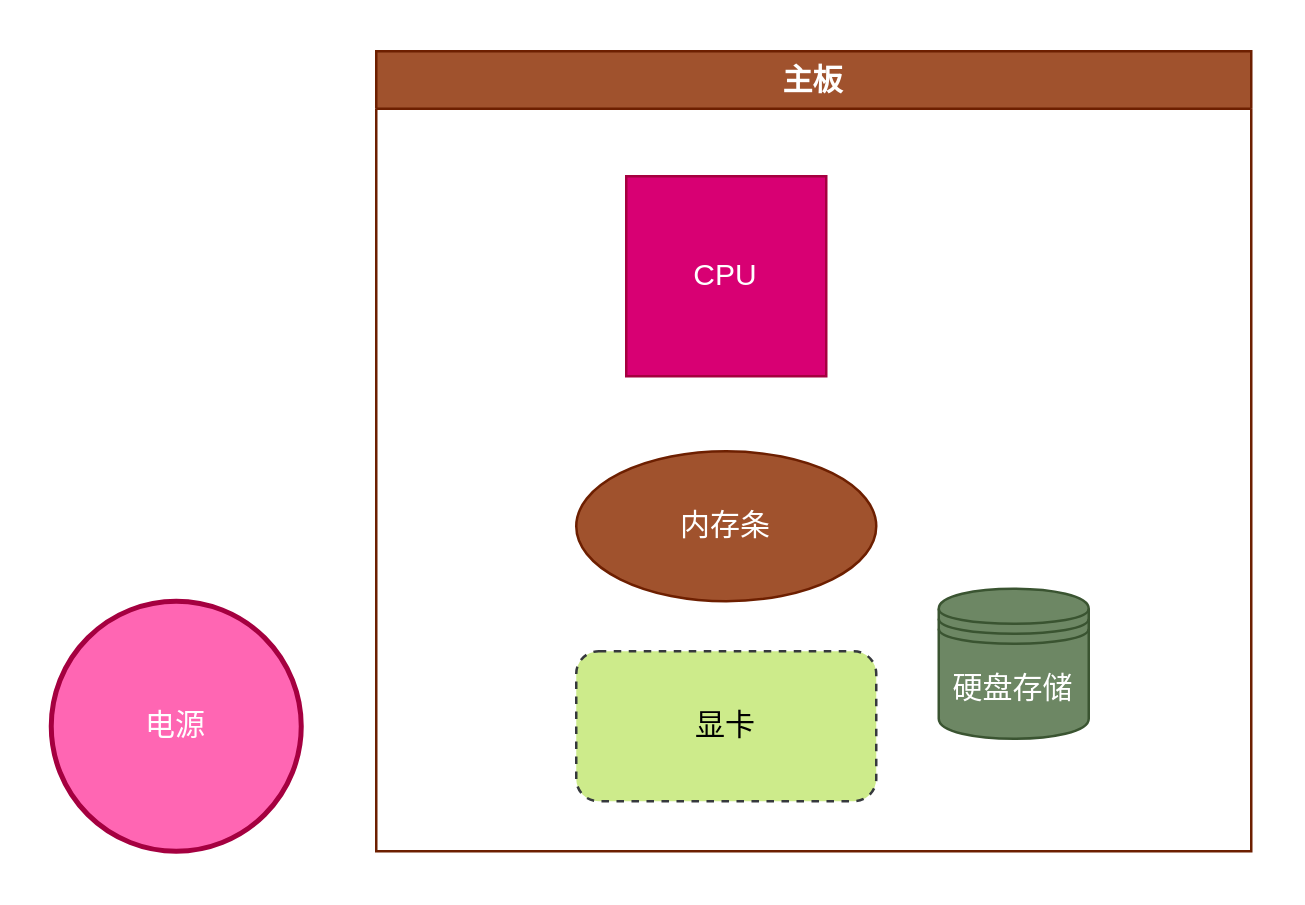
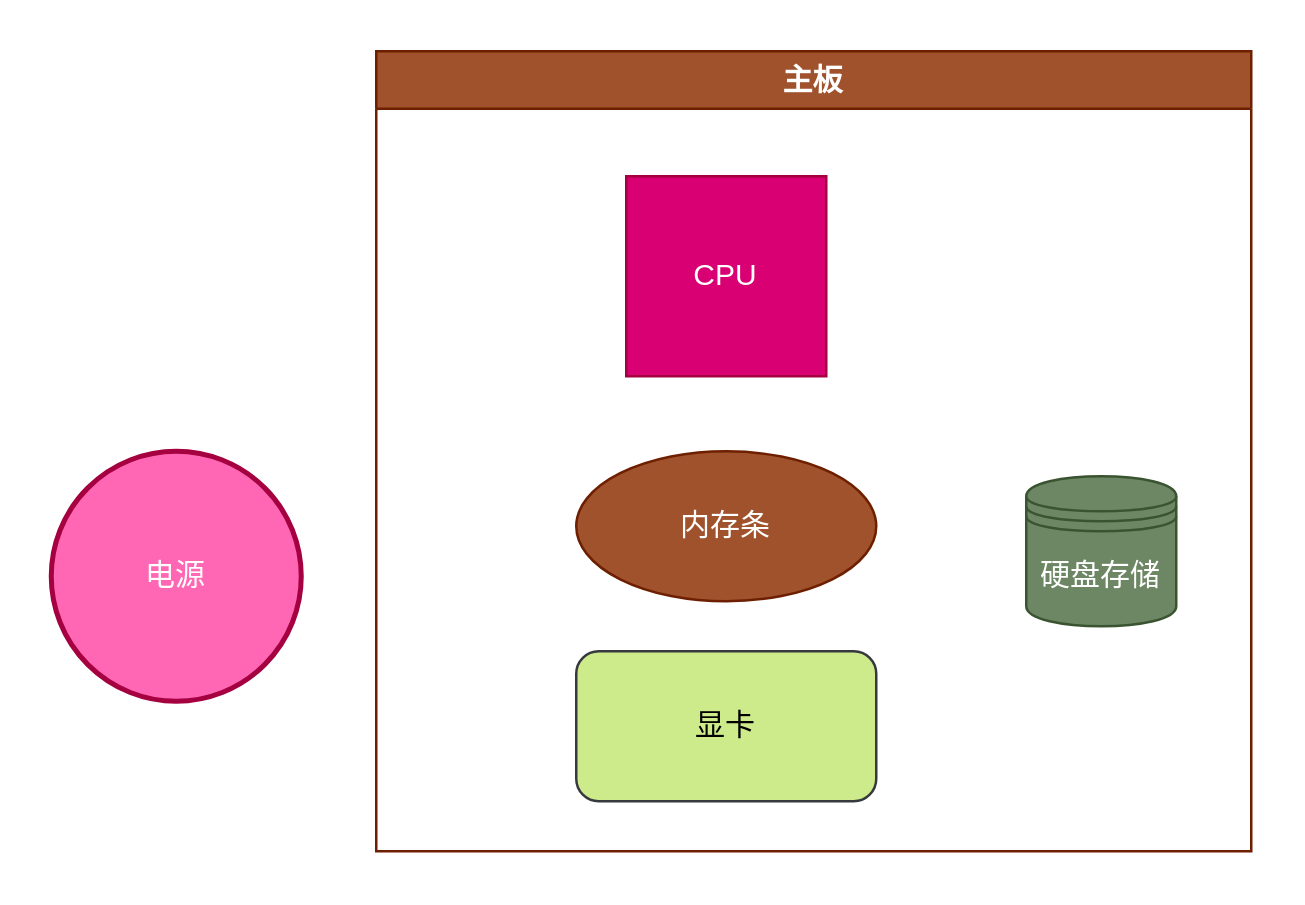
(1014, 664) -> (1101, 551)
(176, 726) -> (176, 576)
(726, 726) -> (726, 726)
